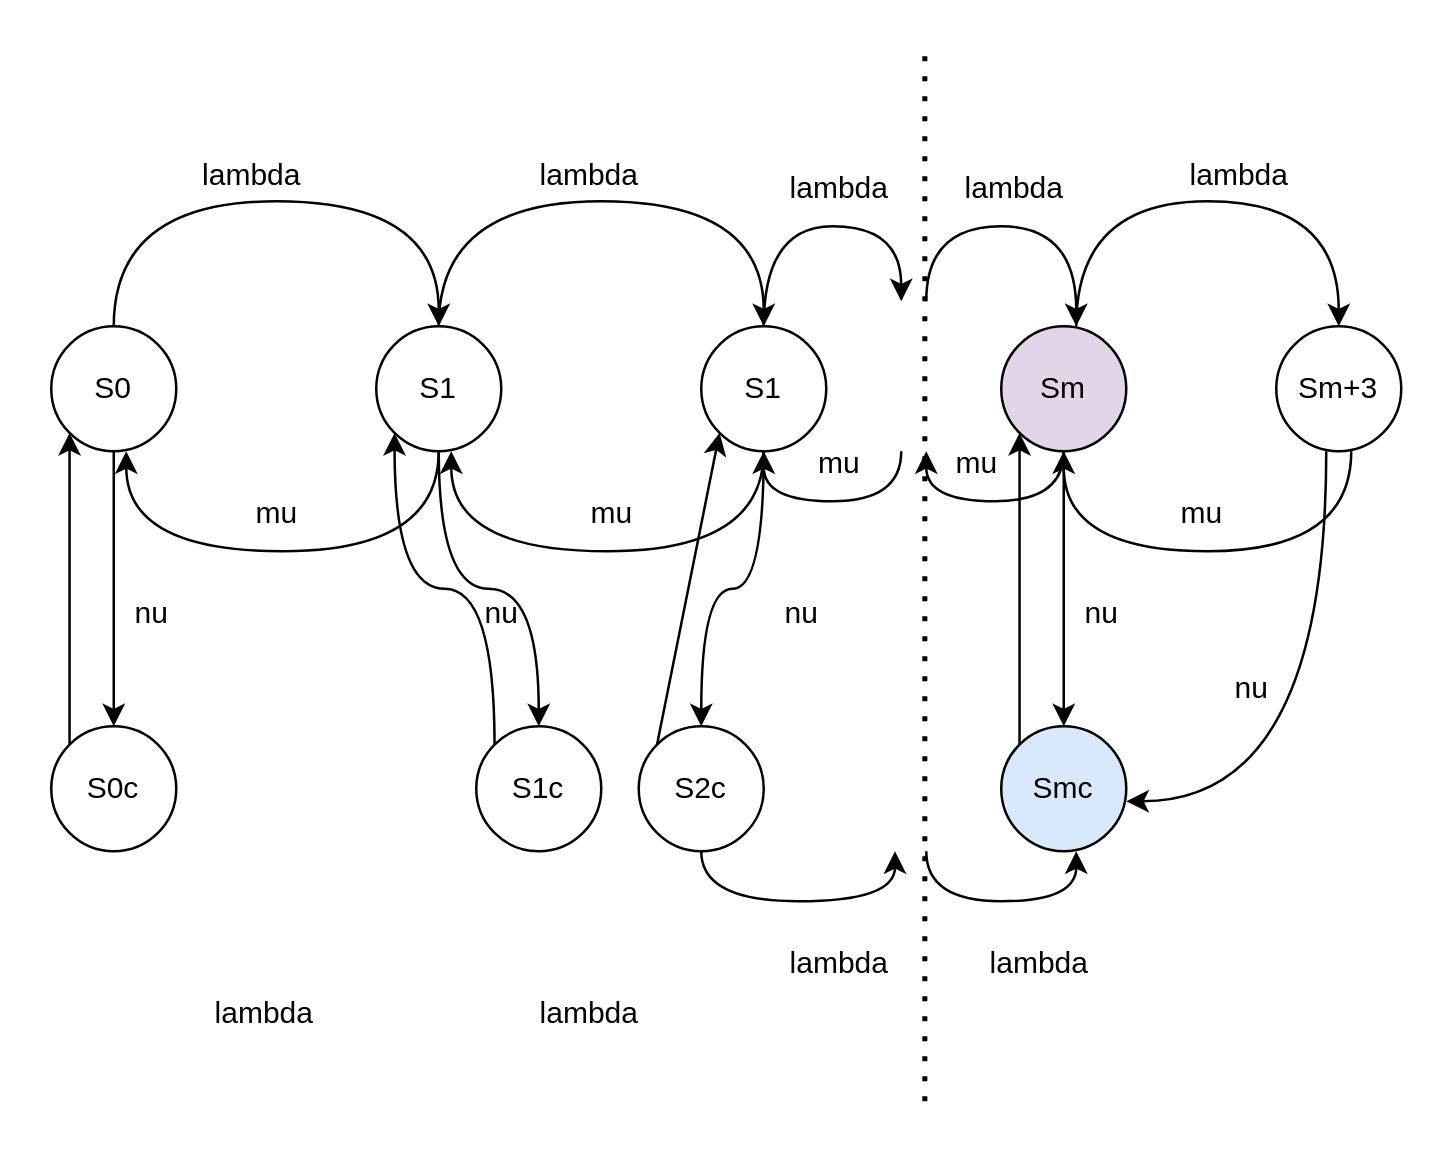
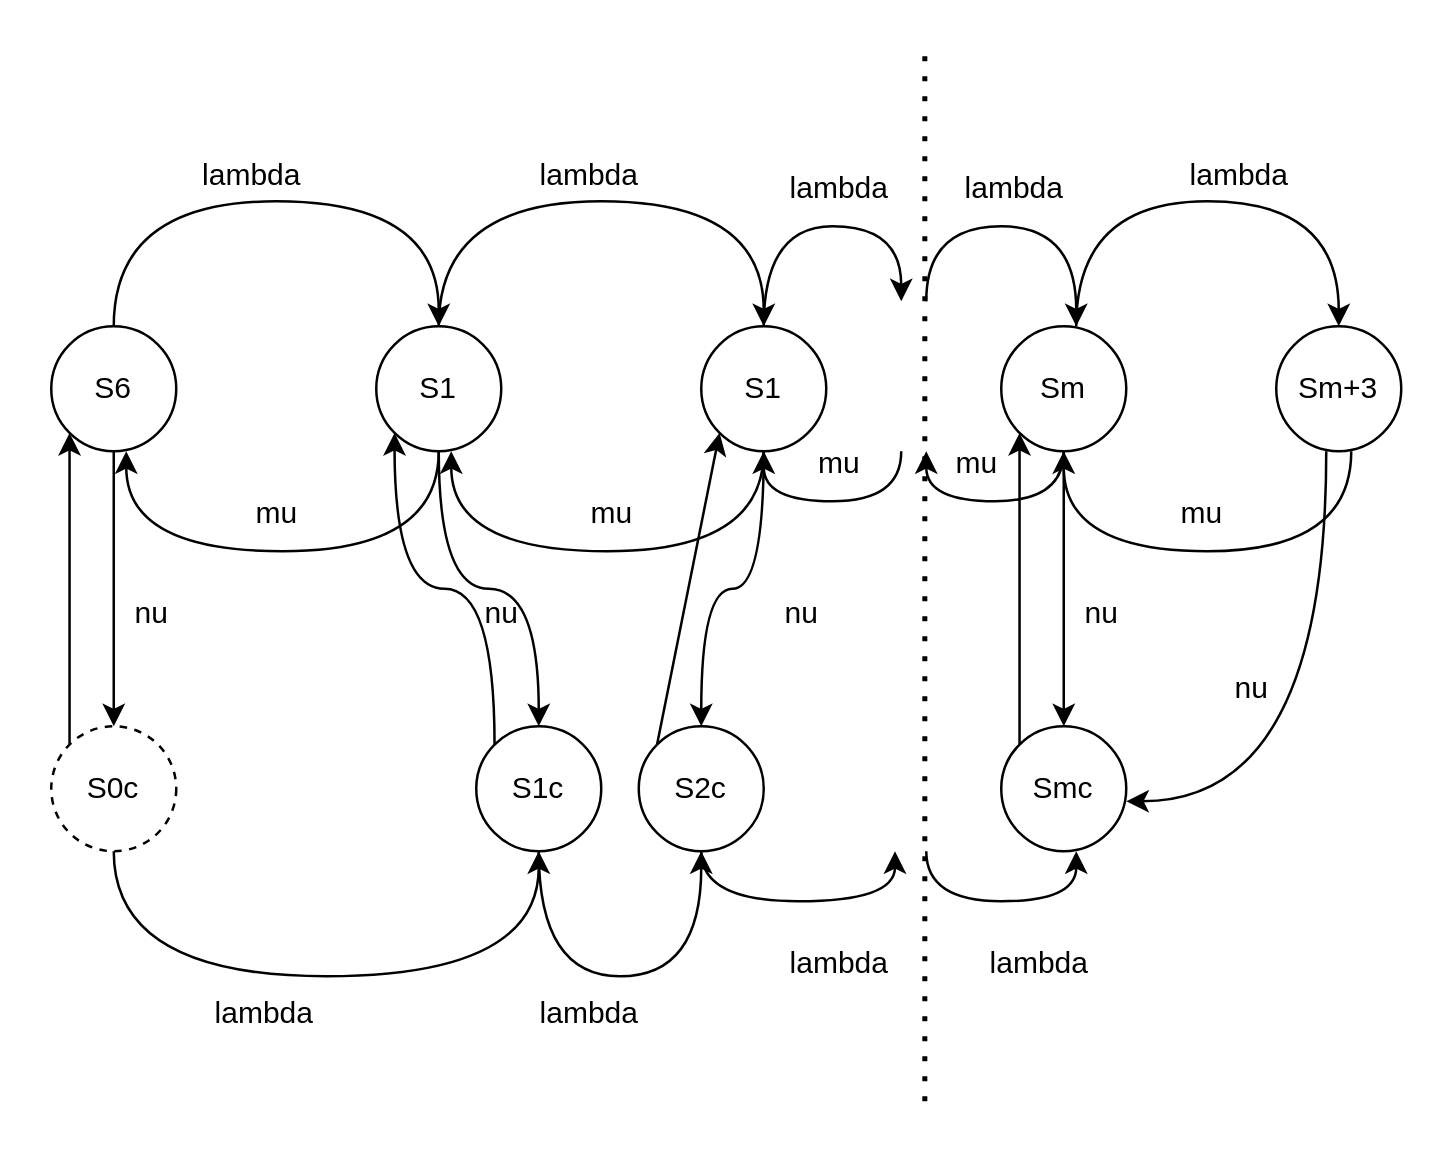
(114, 389) -> (114, 389)
(1064, 389) -> (1064, 389)
(114, 789) -> (114, 789)
(1064, 789) -> (1064, 789)
none -> (311, 976)
none -> (627, 976)
